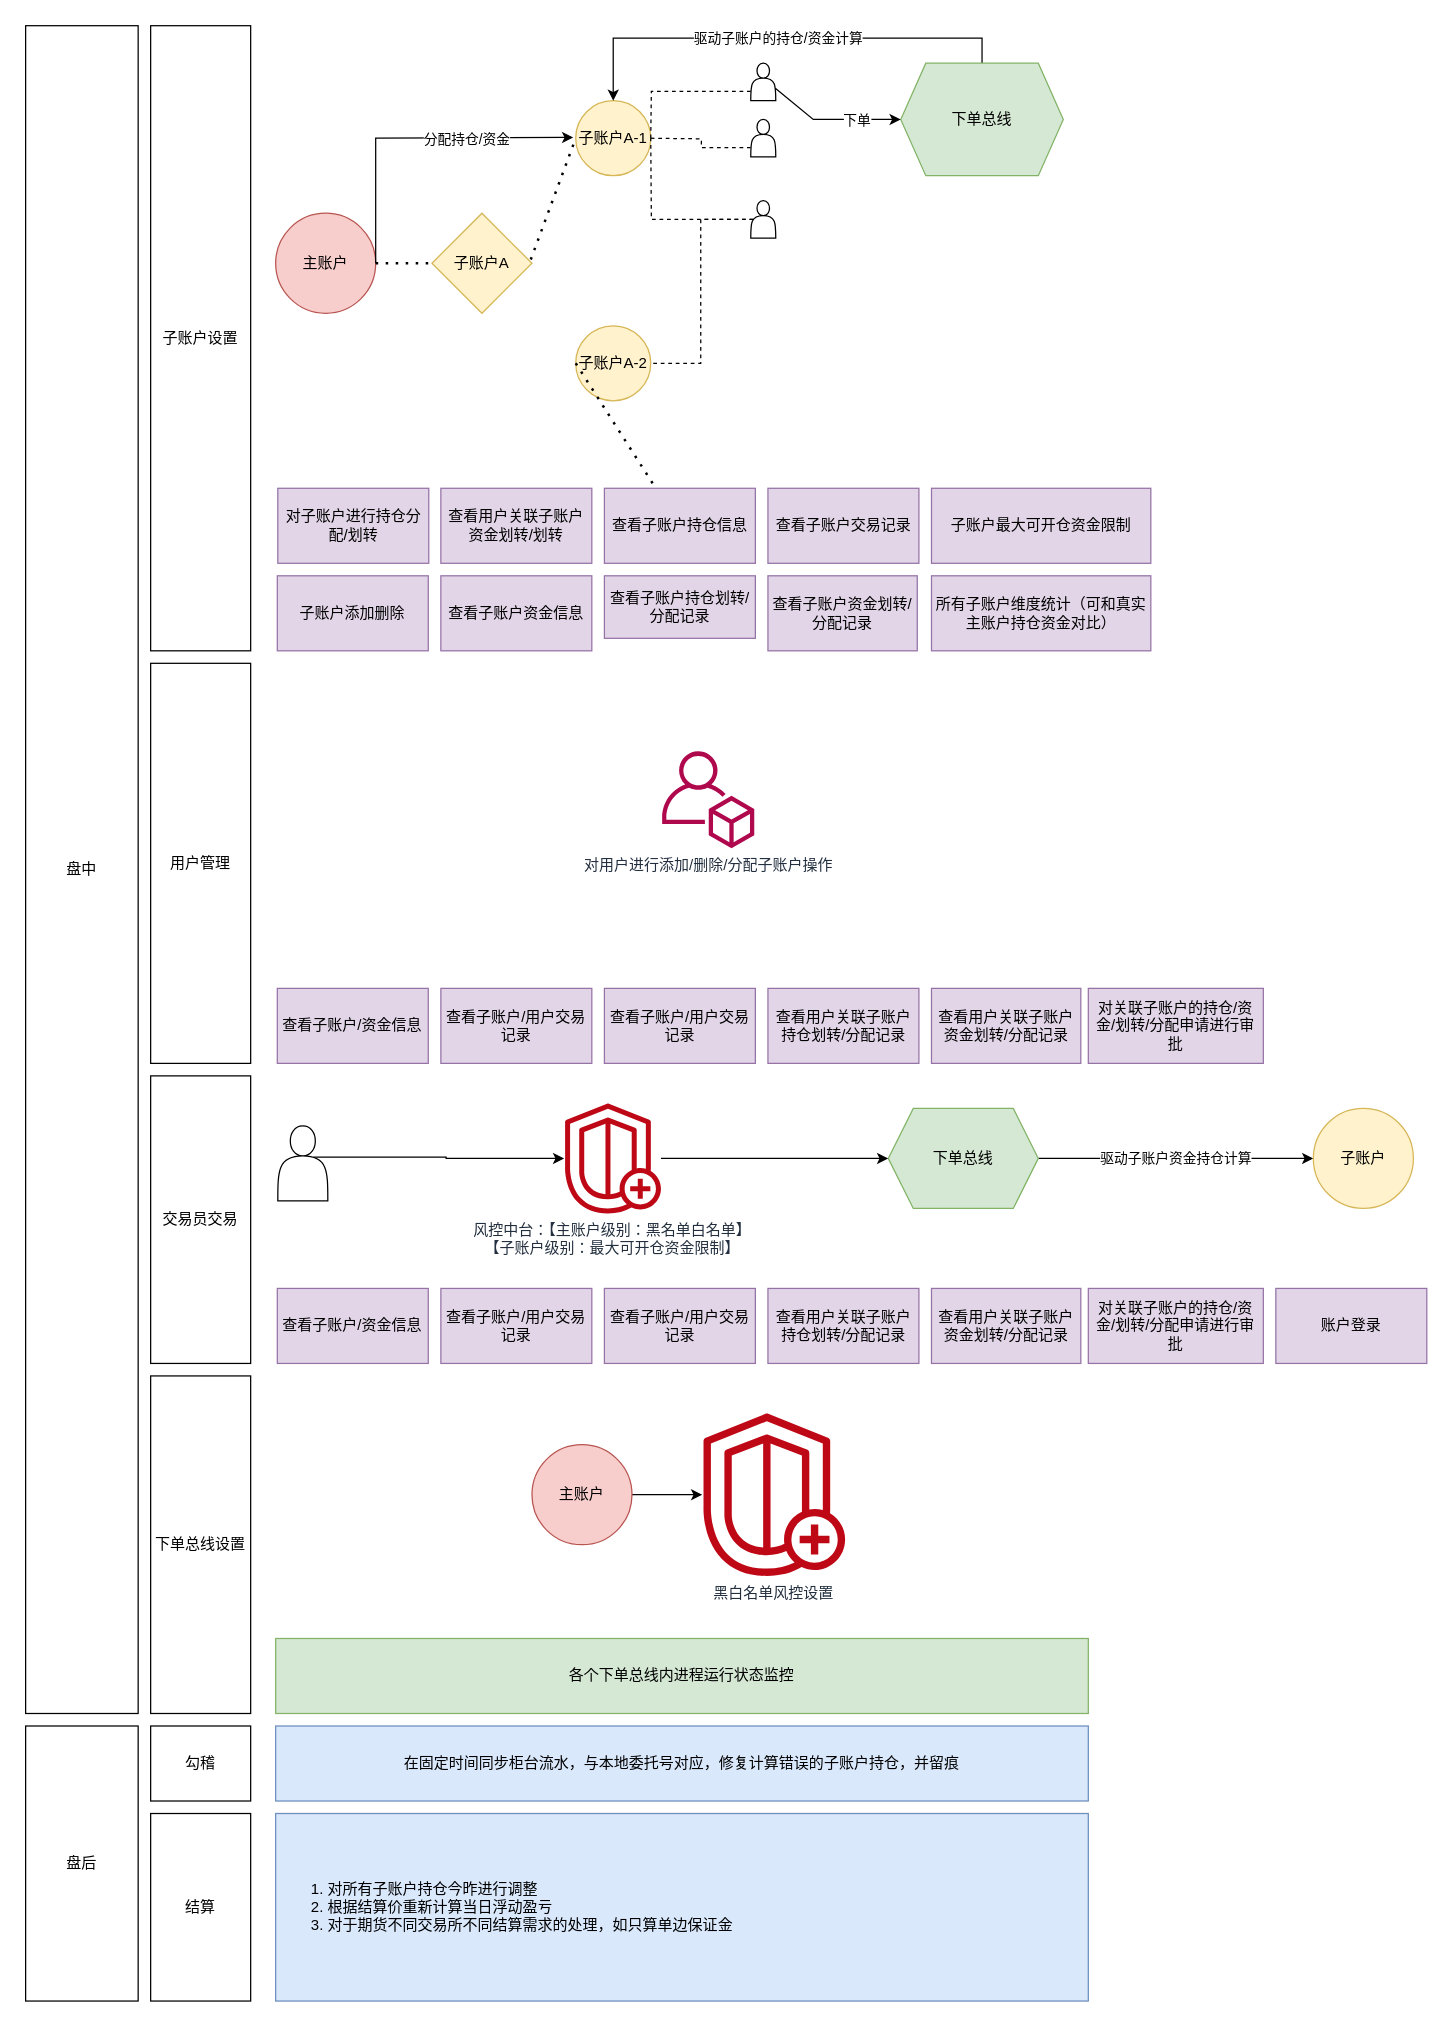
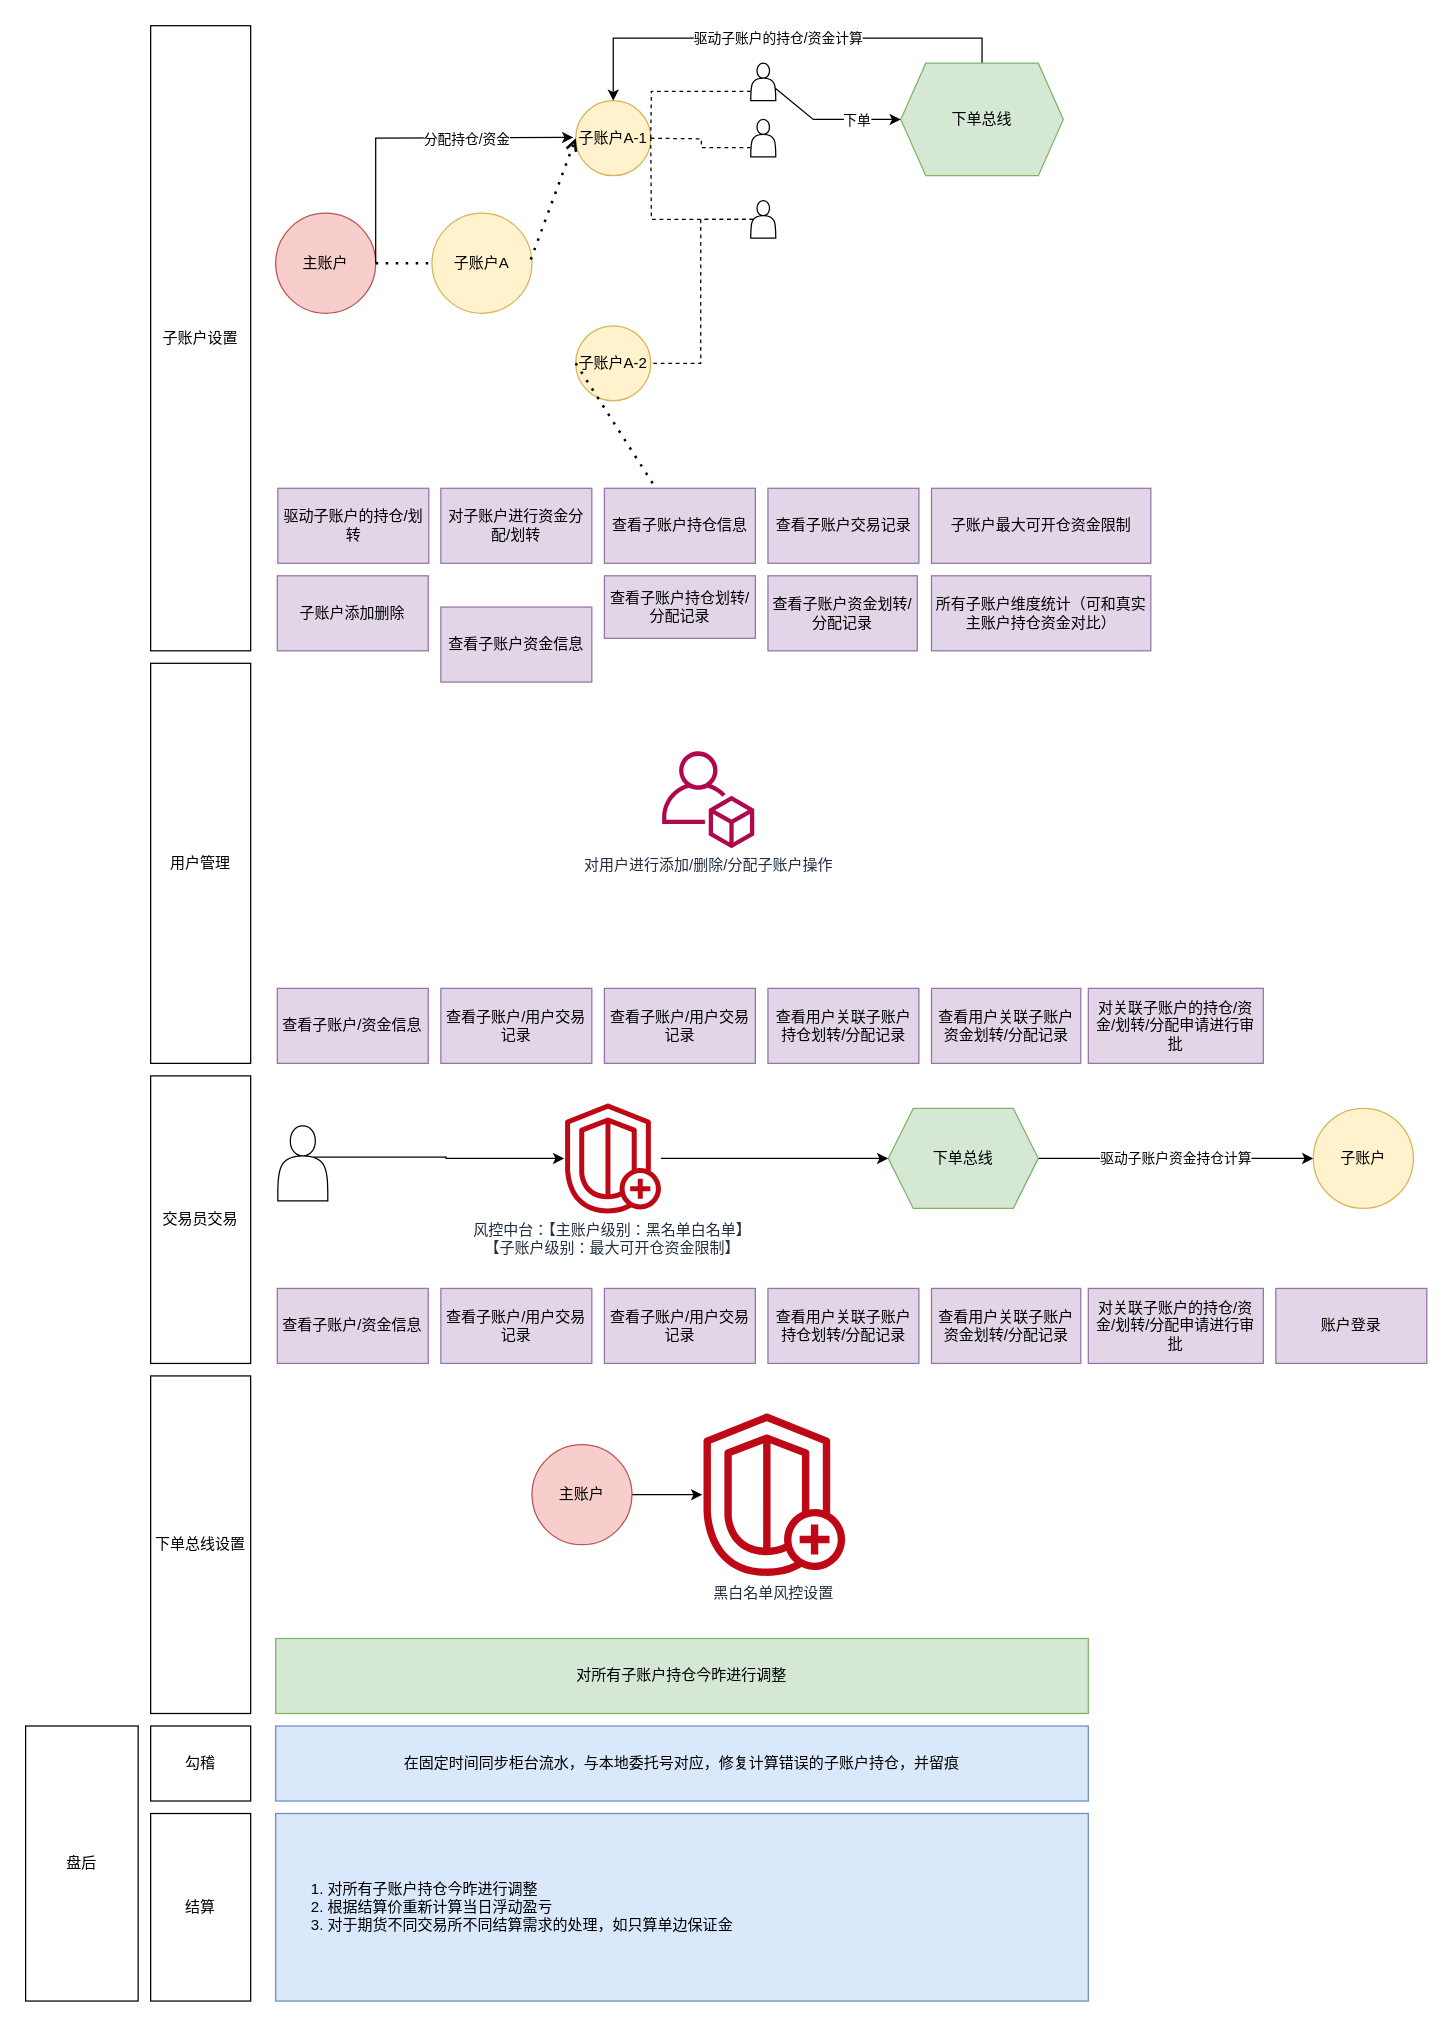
(574, 144) -> (573, 146)
(482, 263) -> (482, 263)
(354, 526) -> (354, 526)
(516, 526) -> (516, 526)
(516, 613) -> (516, 644)
(82, 869) -> none
(682, 1676) -> (682, 1676)
